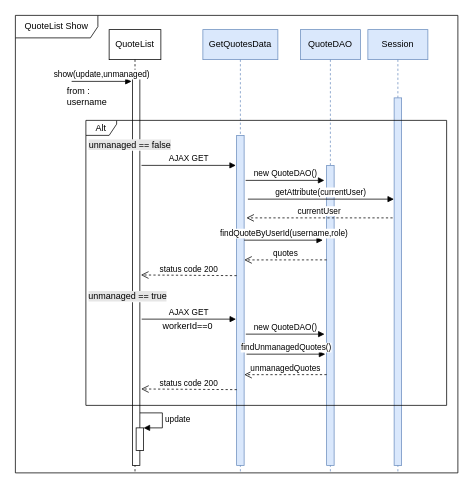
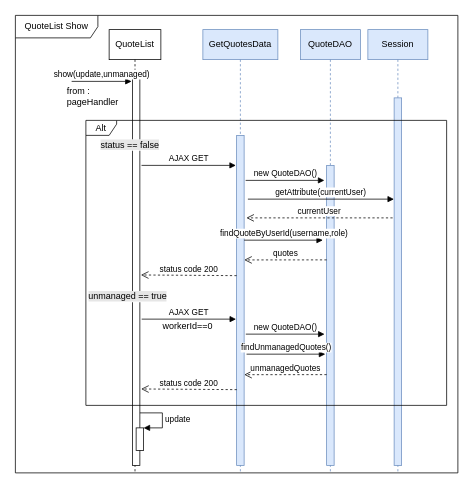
(87, 96) -> (94, 96)
(130, 145) -> (130, 145)
